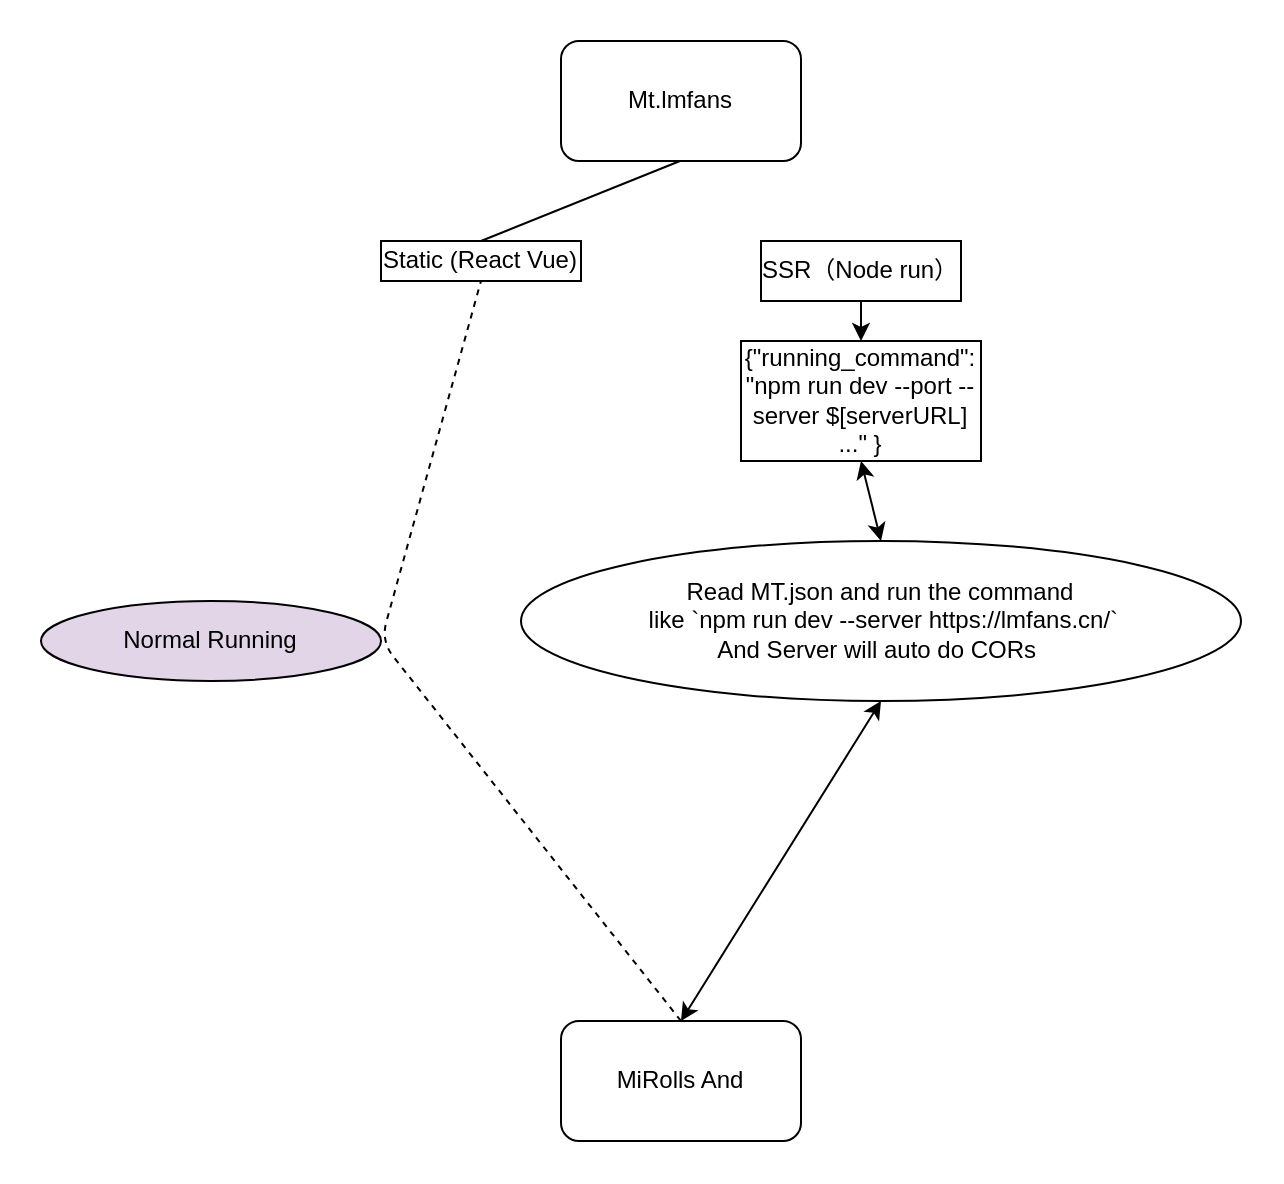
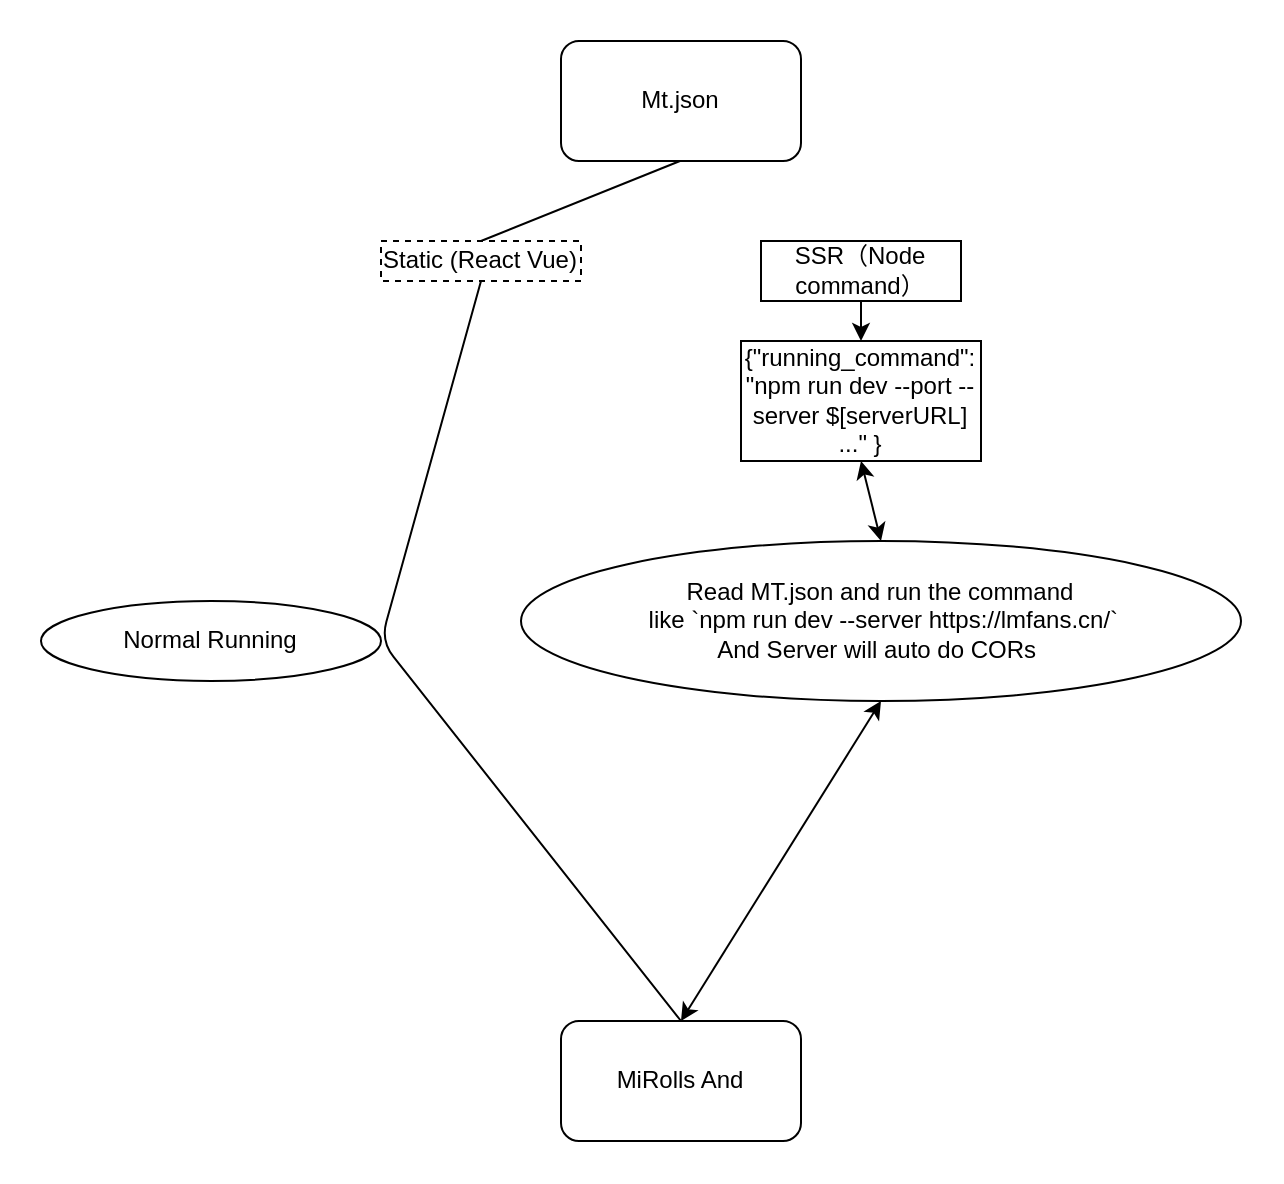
(681, 101) -> (681, 101)
(481, 261) -> (481, 261)
(861, 271) -> (861, 271)
(211, 641) -> (211, 641)
(418, 687) -> (418, 687)
